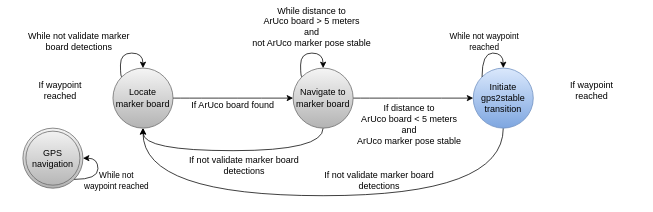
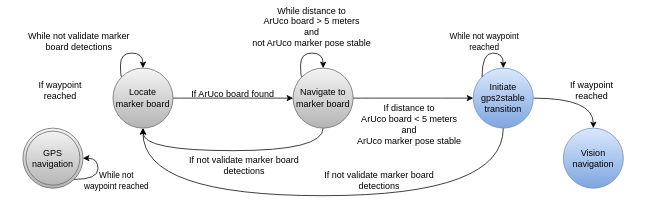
none -> (567, 101)
(233, 105) -> (233, 94)
none -> (593, 158)
